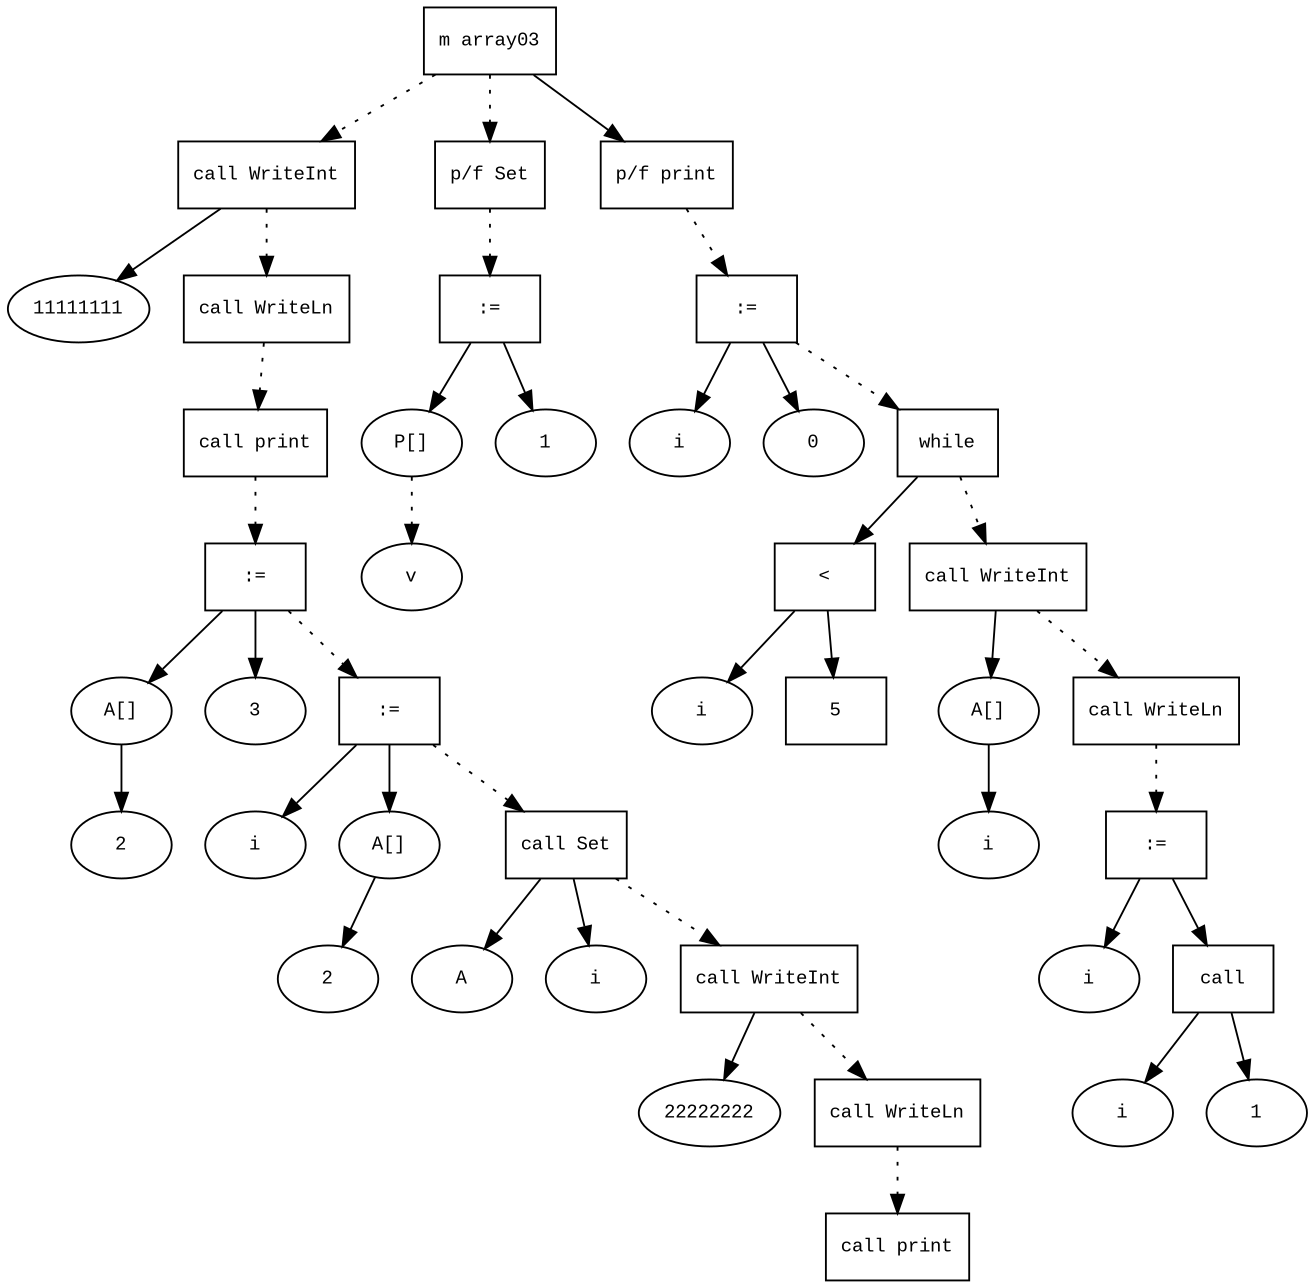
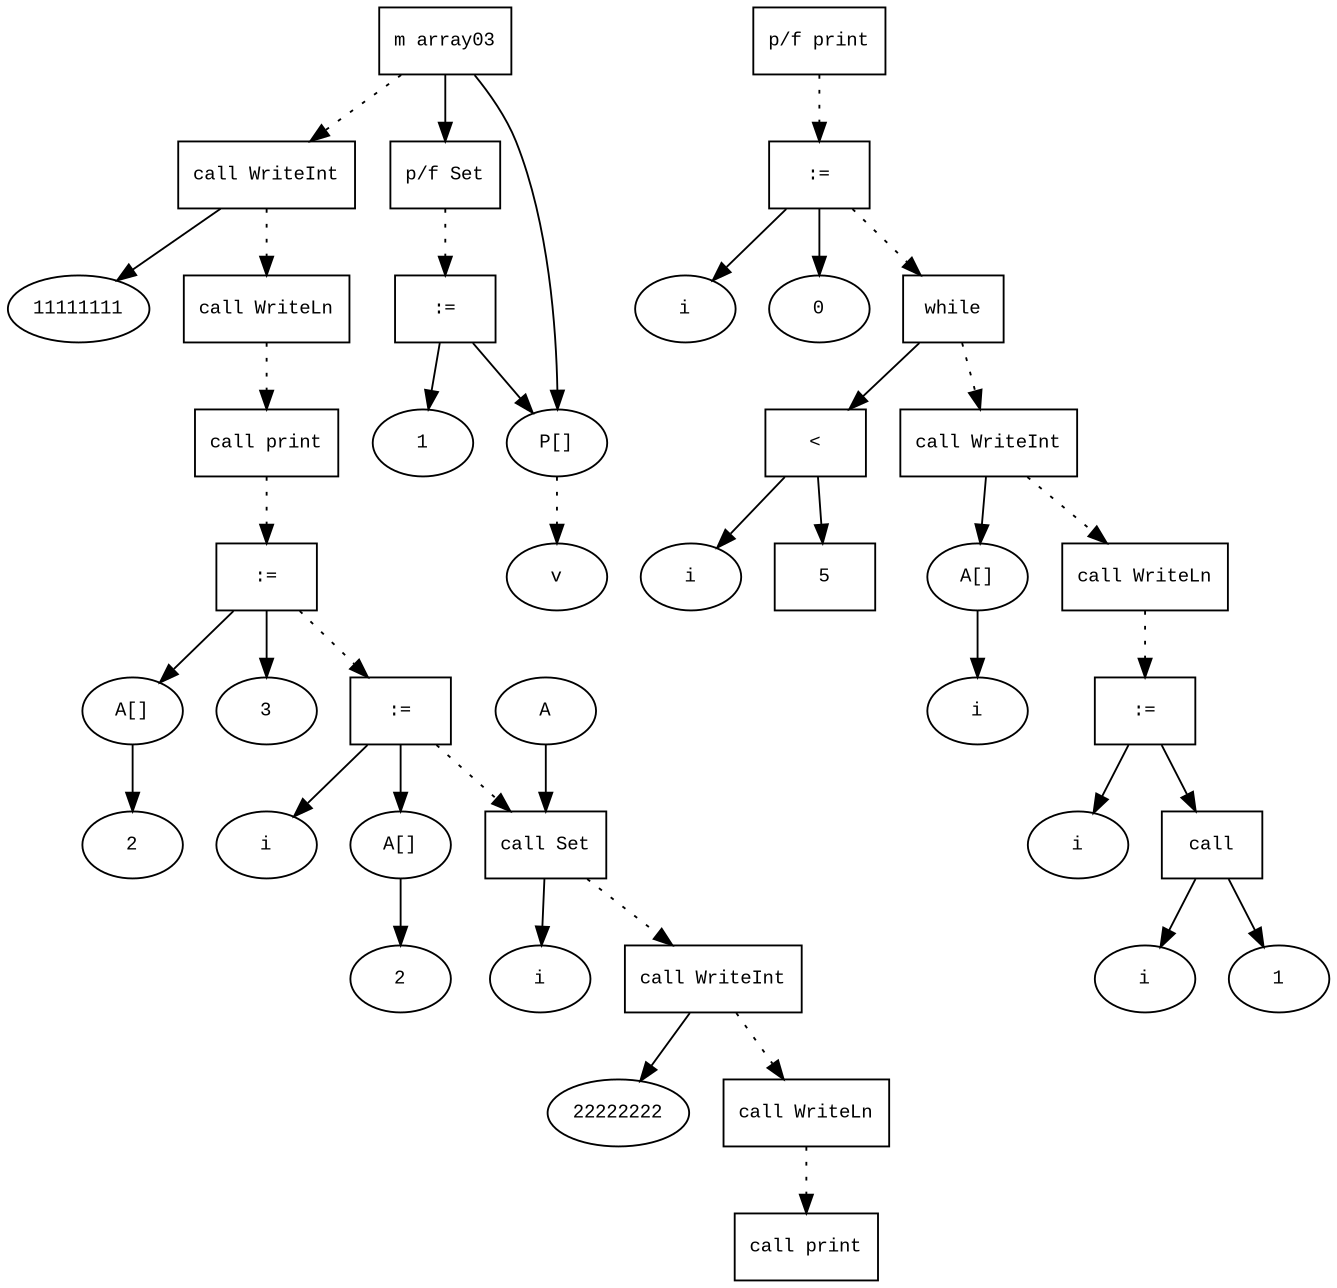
(490, 99) -> (445, 99)
(571, 102) -> (540, 225)
(519, 906) -> (546, 769)
